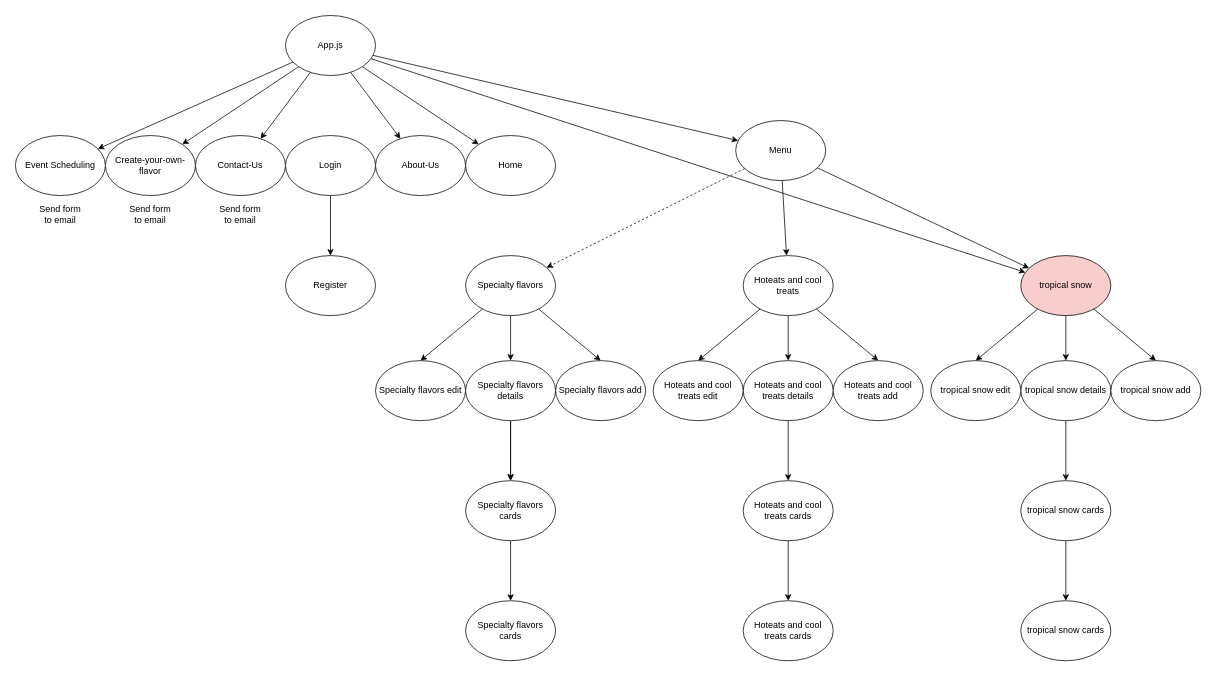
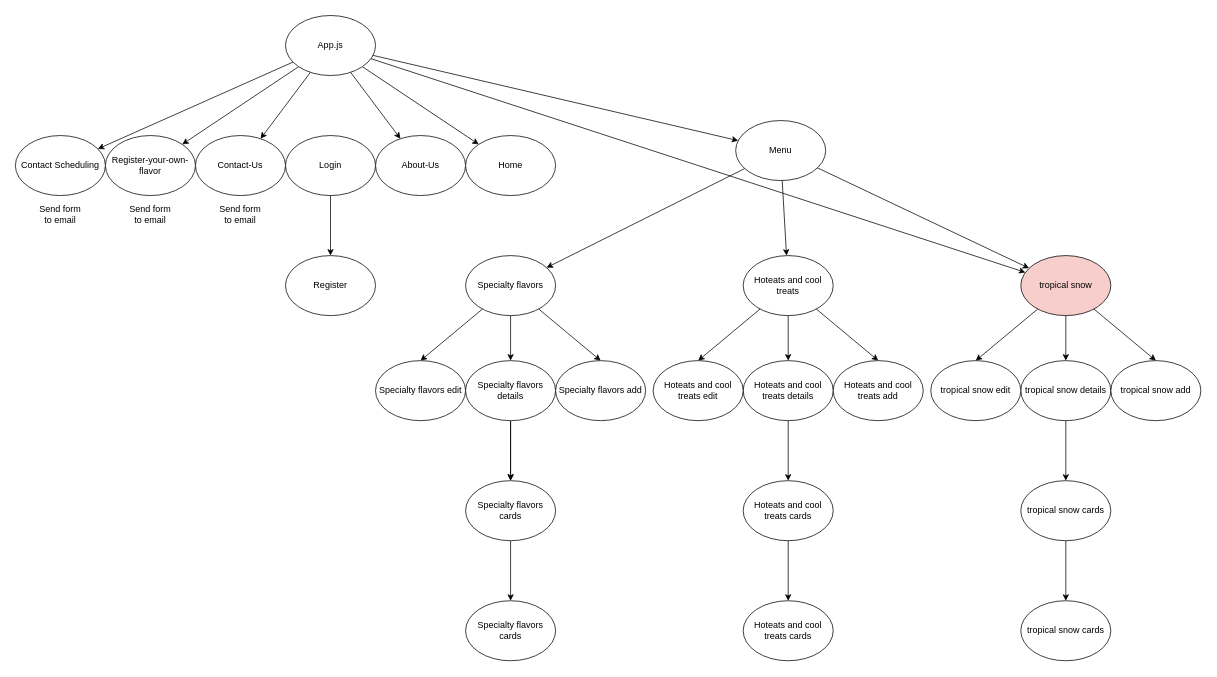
(60, 165) -> (60, 165)
(150, 165) -> (150, 165)
(648, 217) -> (648, 217)
